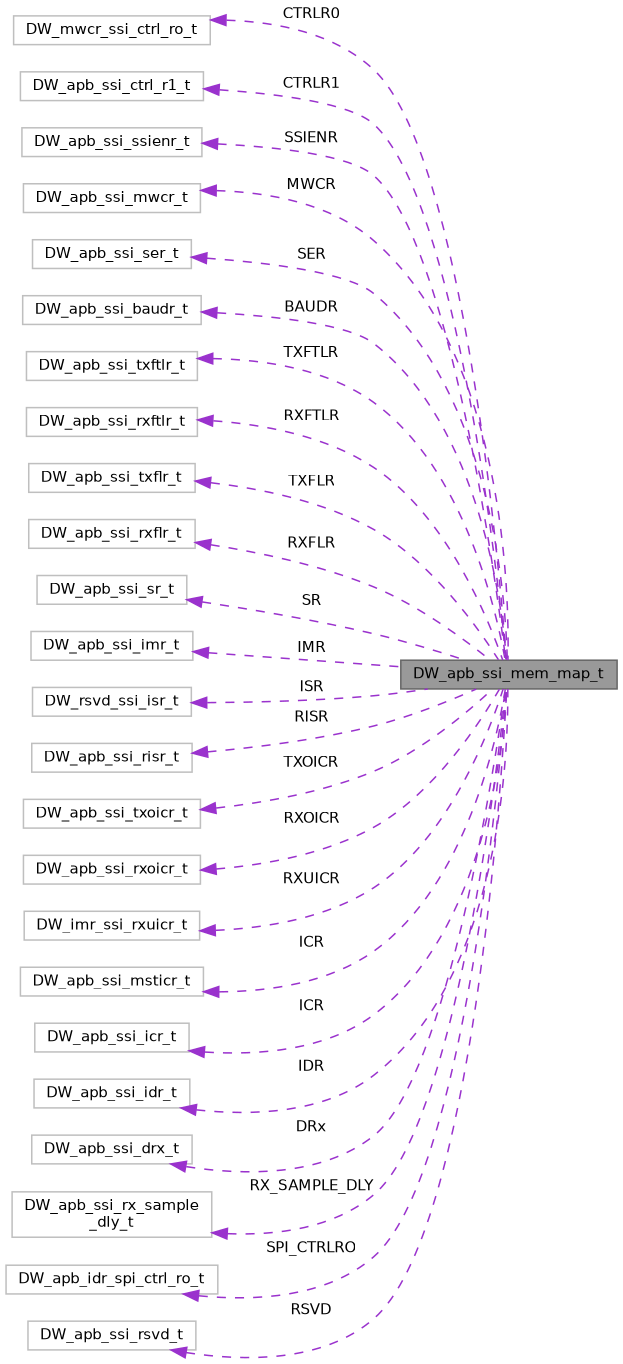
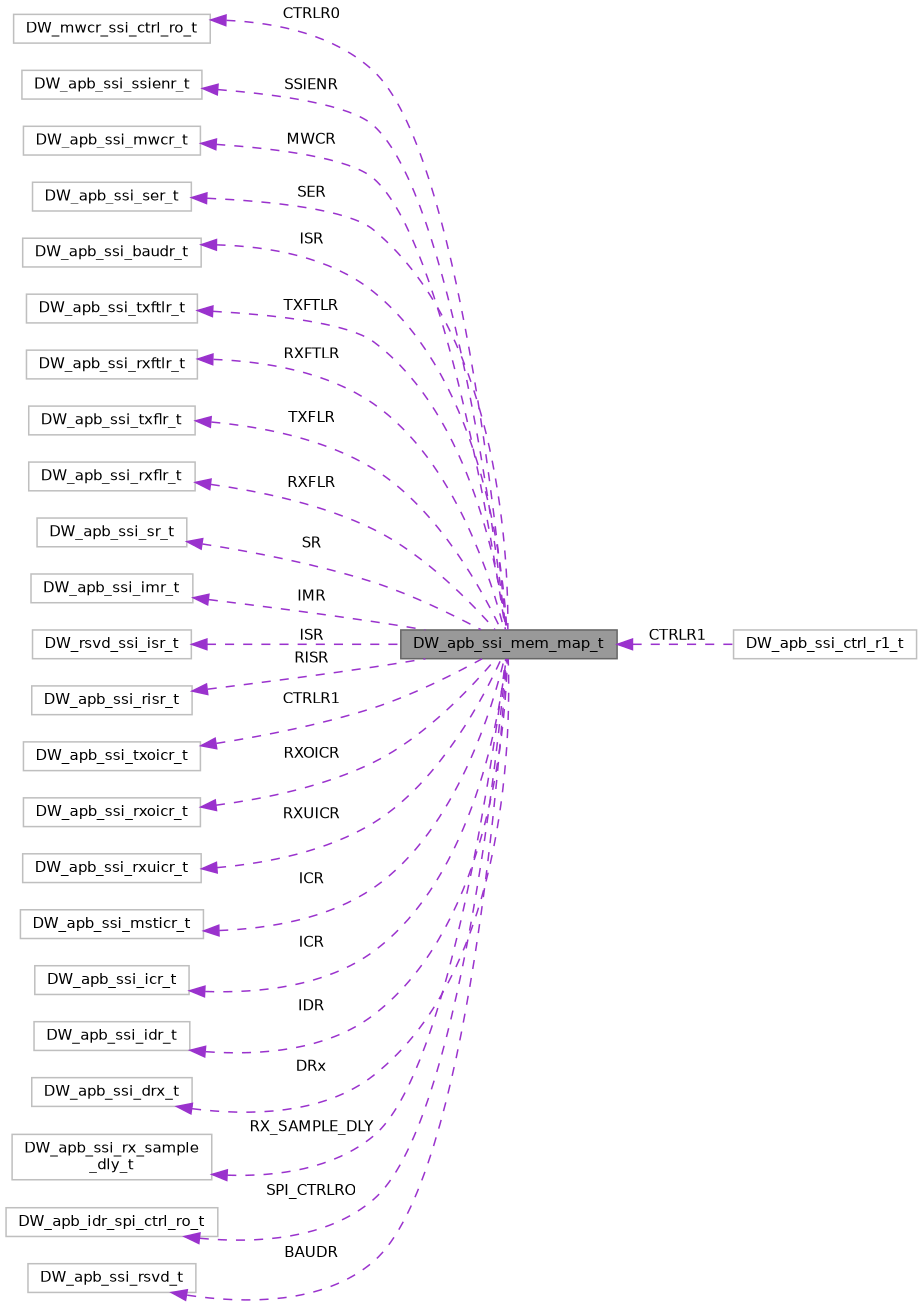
(450, 306) -> (683, 644)
(309, 308) -> (309, 240)
(309, 763) -> (309, 700)
(112, 926) -> (112, 868)
(309, 1311) -> (309, 1253)
